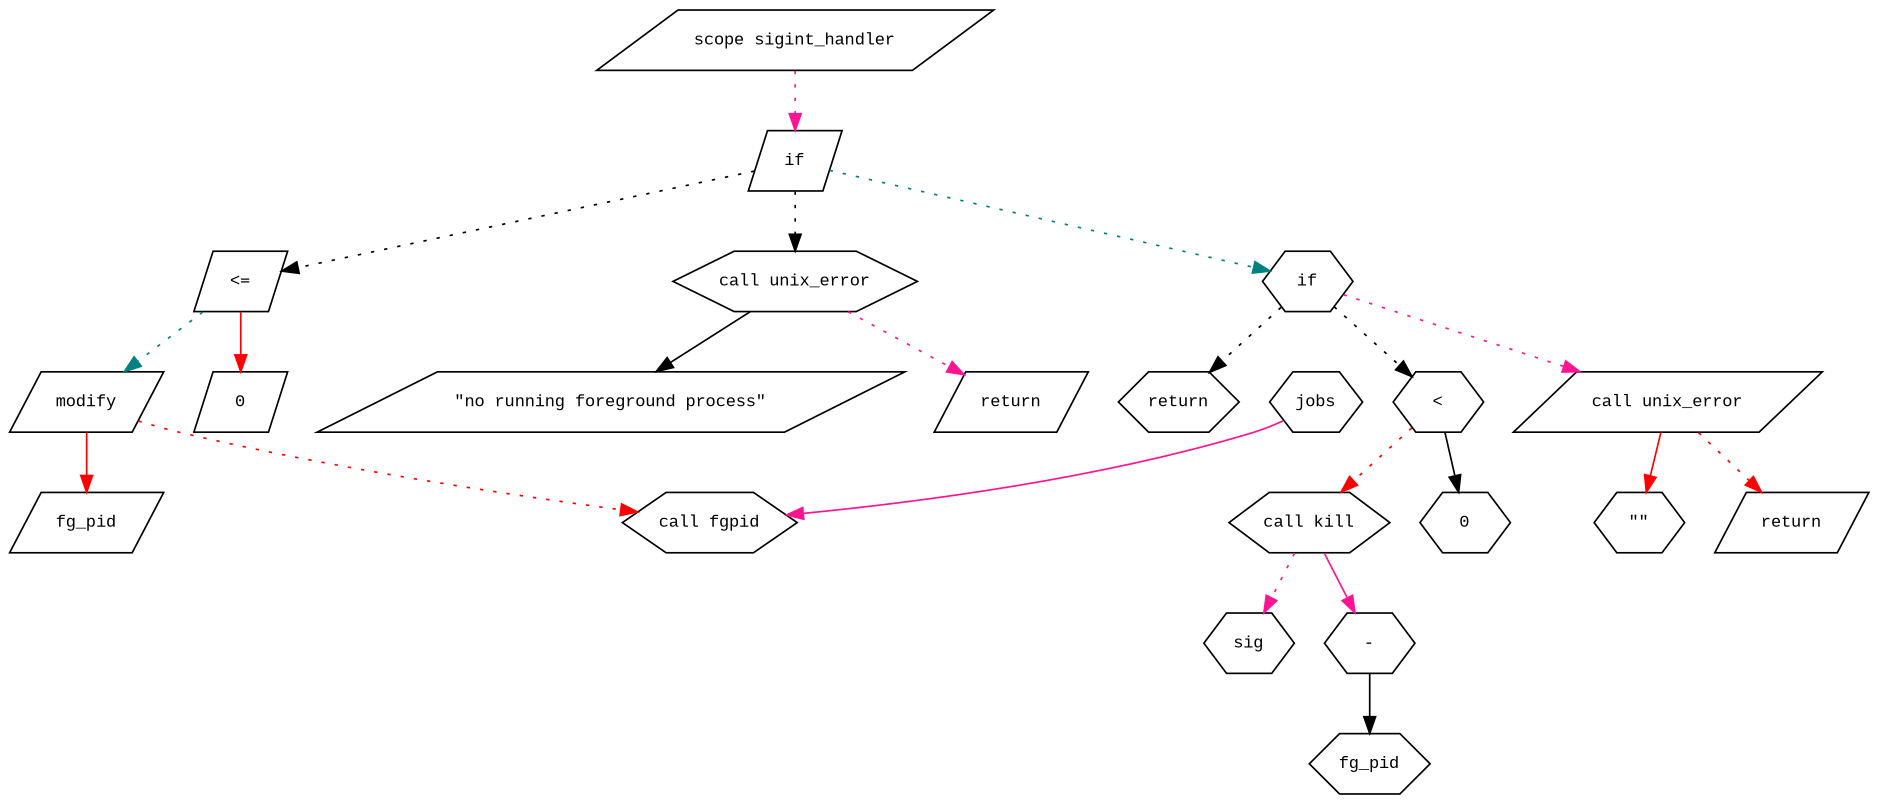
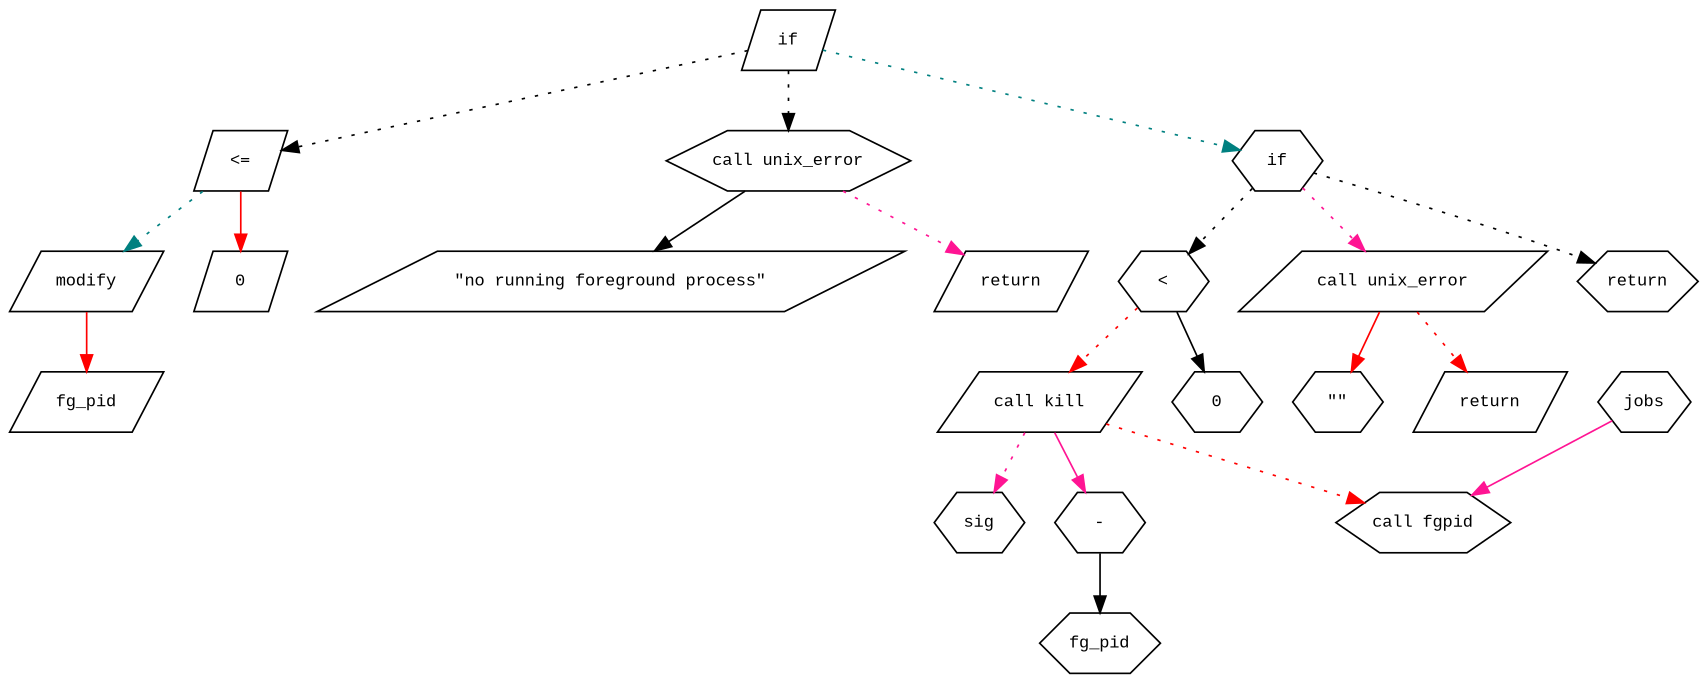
(795, 40) -> none
(378, 472) -> (1227, 461)
(1309, 523) -> (1040, 402)
